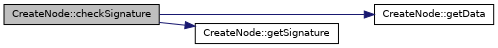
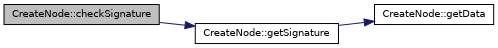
(262, 15) -> (352, 24)
